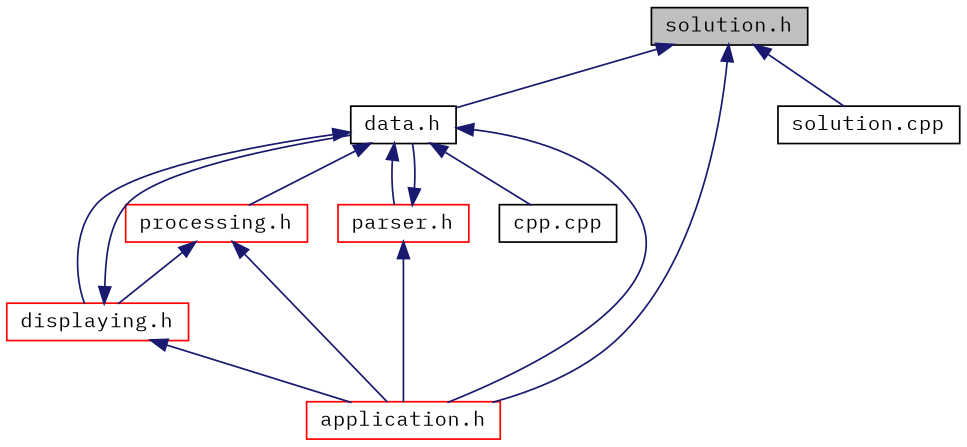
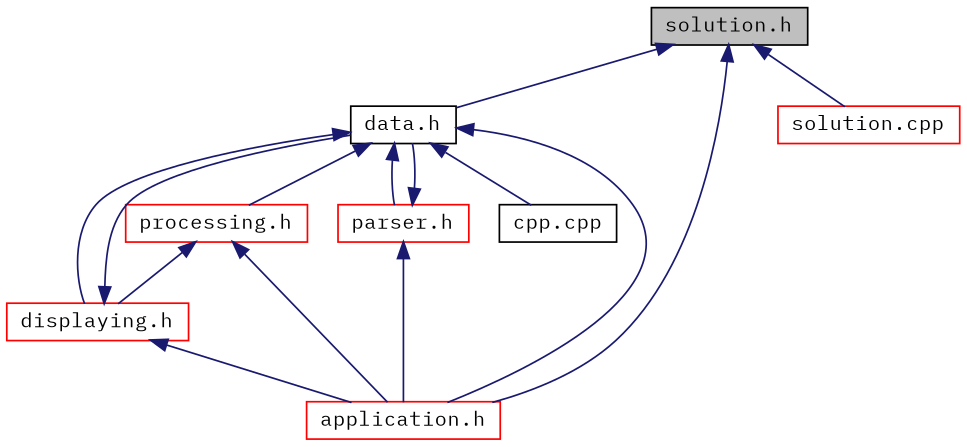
(869, 125) -> (869, 125)
